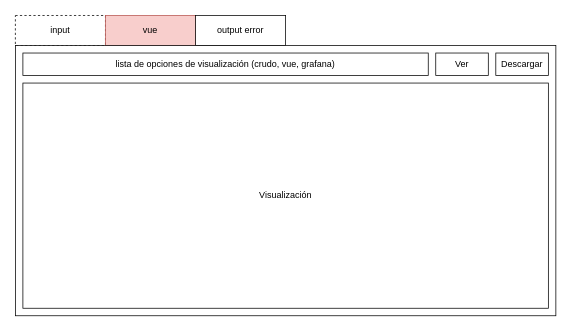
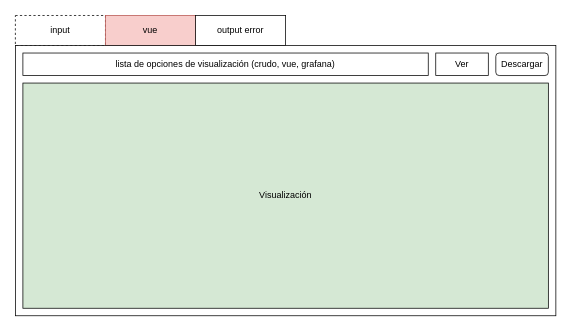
(522, 64) -> (522, 64)
(285, 195) -> (285, 195)
